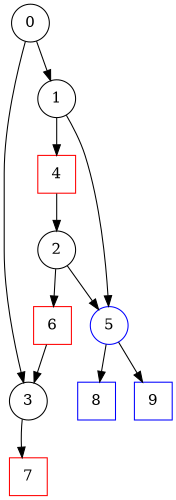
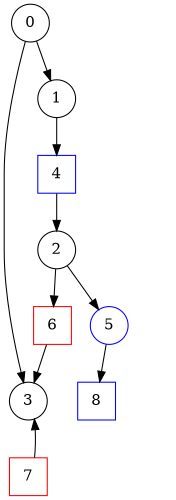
(57, 174) -> (57, 174)
(97, 203) -> none
(153, 401) -> none
(21, 433) -> (35, 444)
